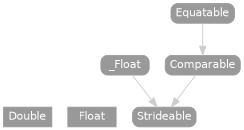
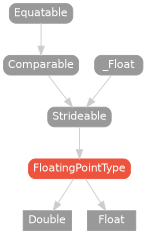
none -> (79, 169)
